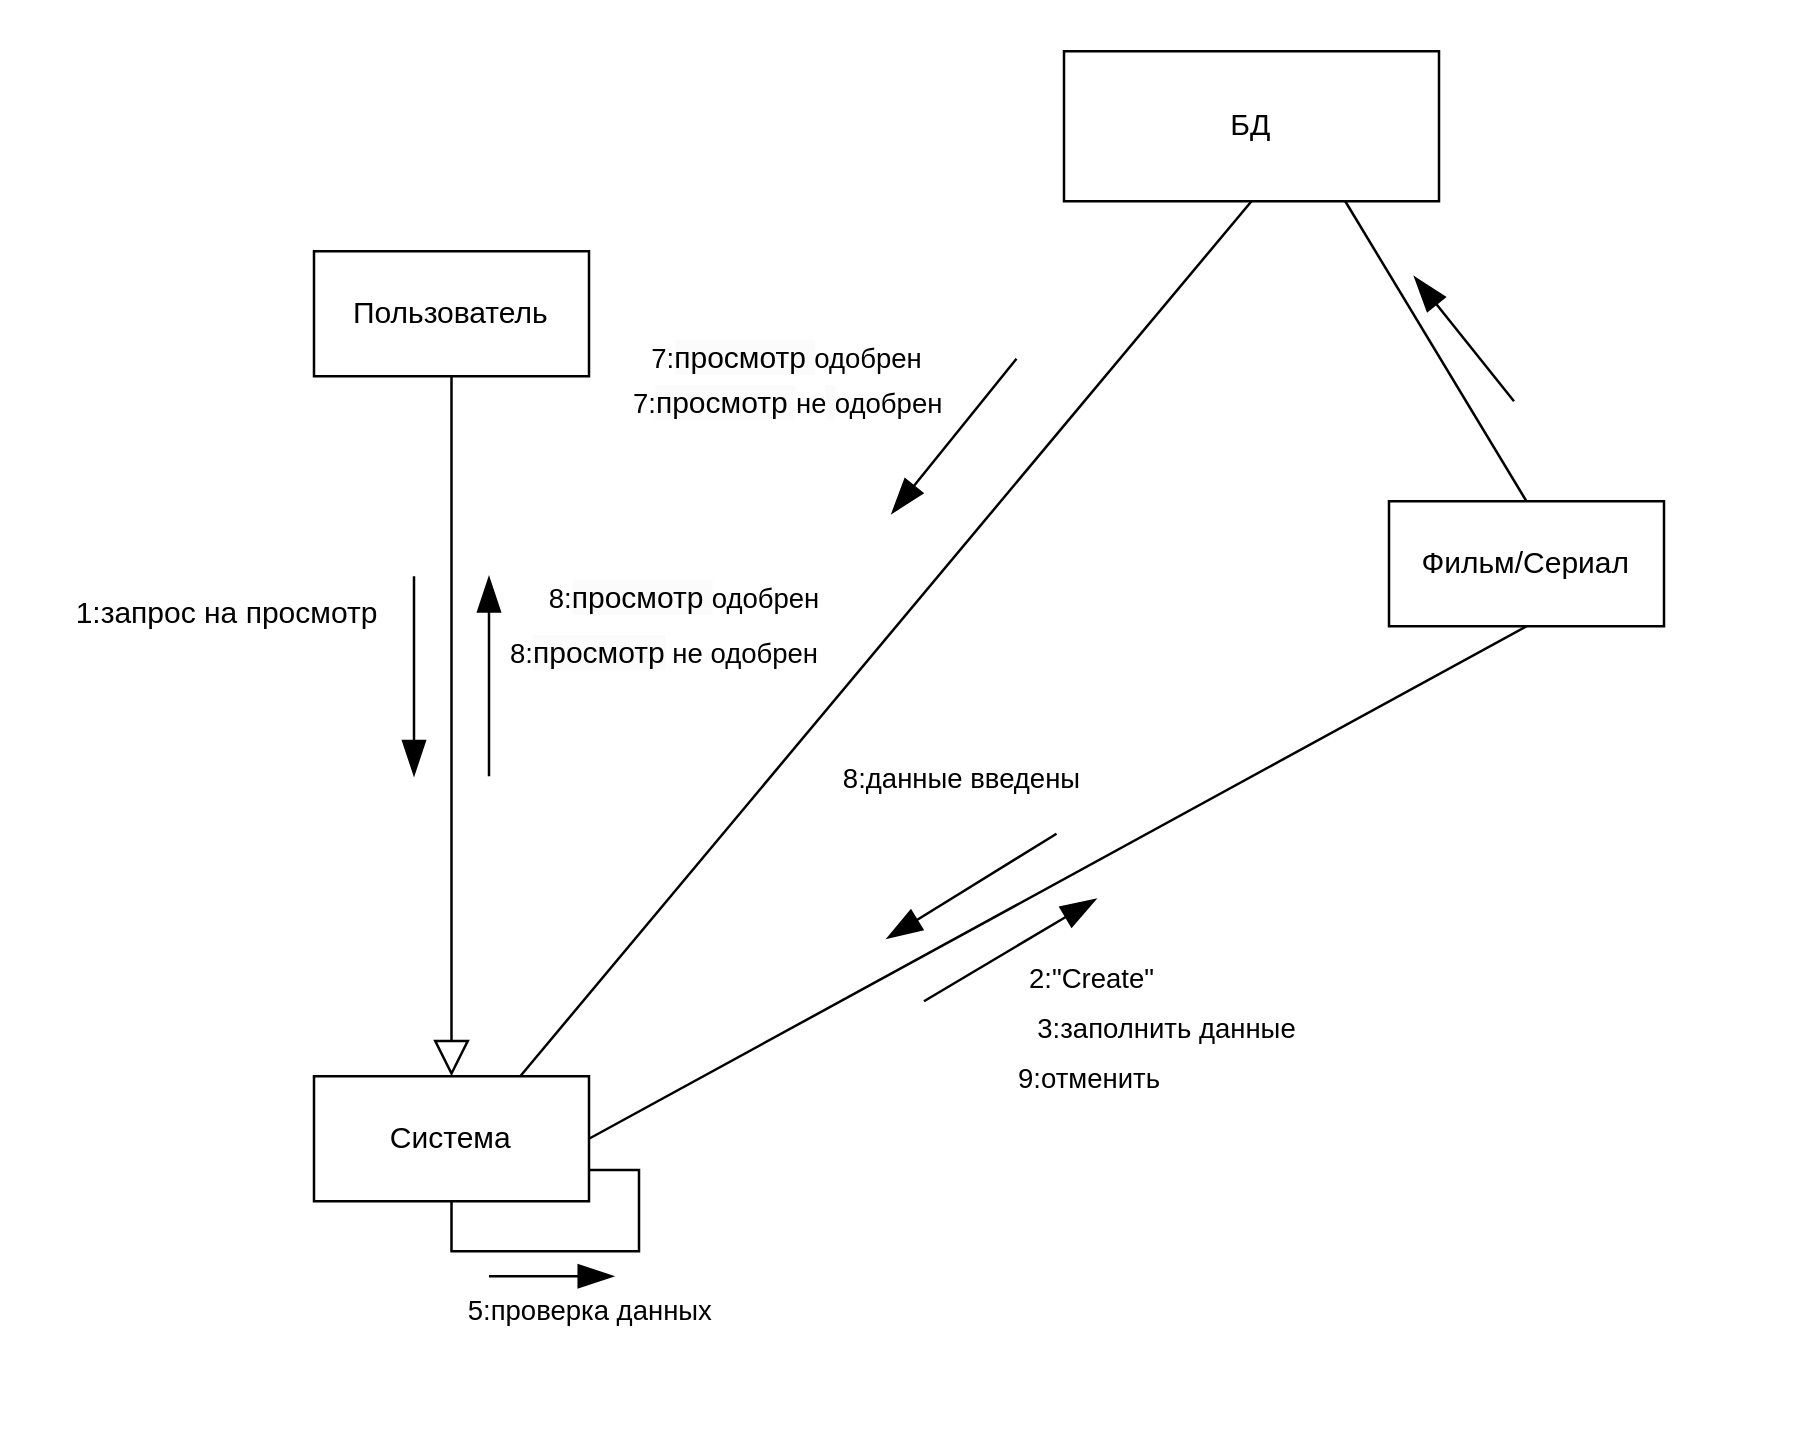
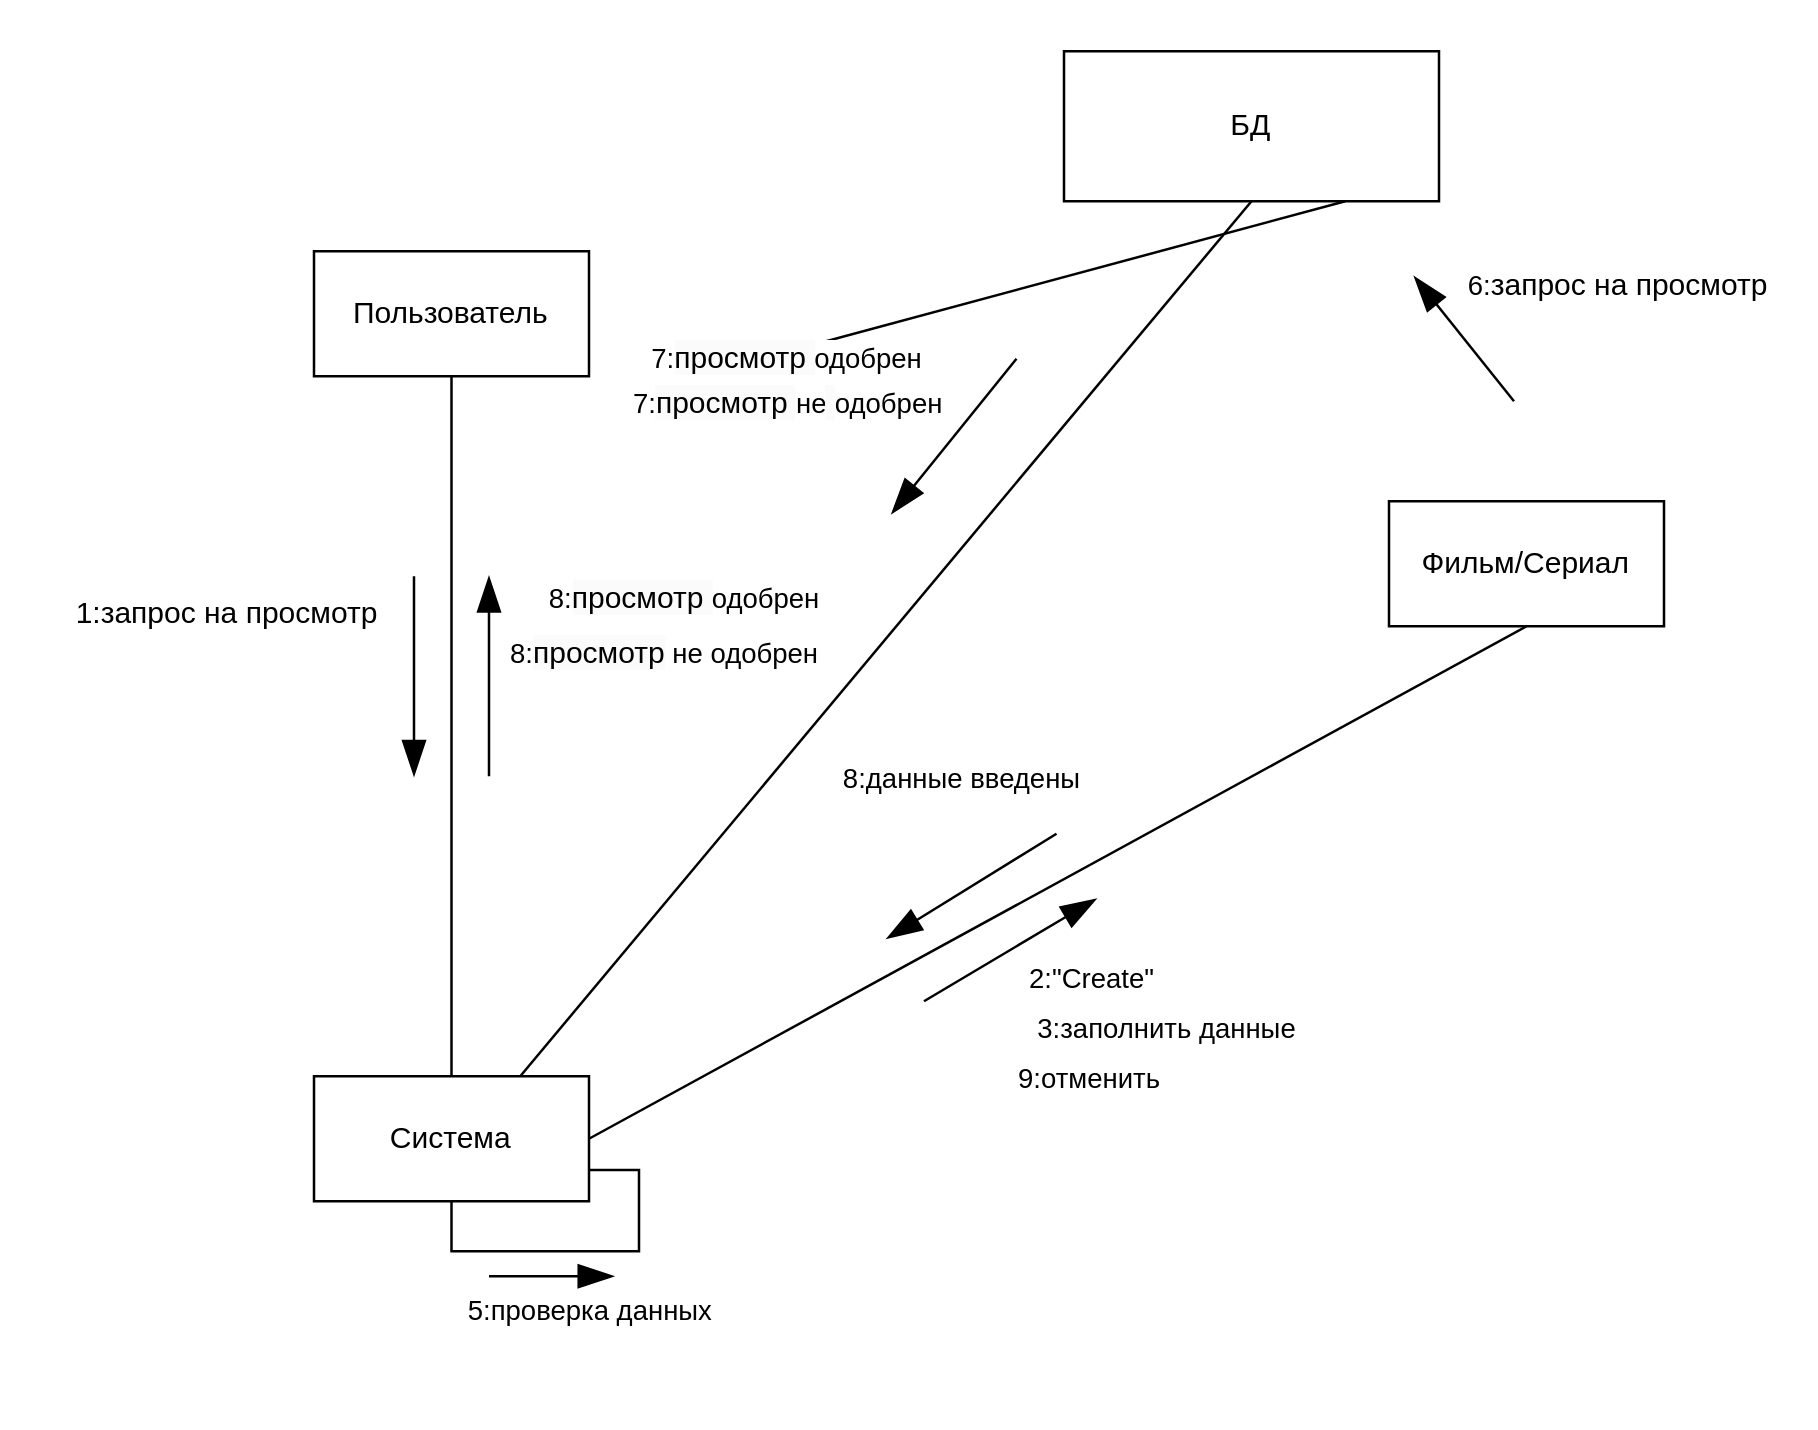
none -> (1614, 301)
(1436, 351) -> (1021, 288)
(451, 1039) -> (451, 1055)
